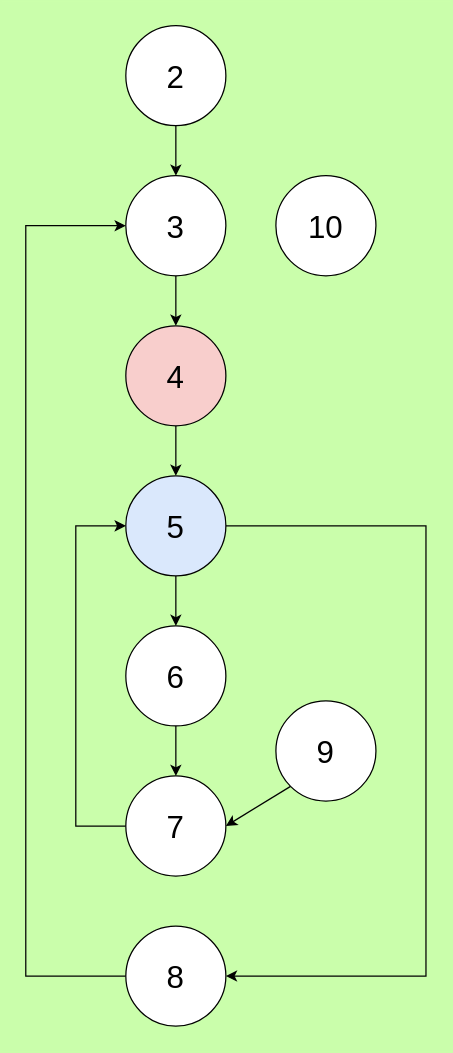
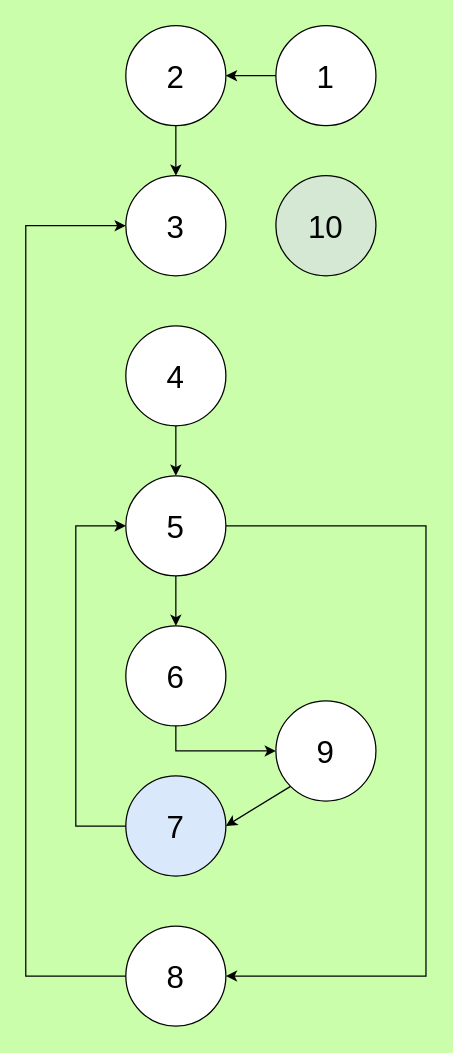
none -> (255, 76)
none -> (326, 76)
(326, 226) -> (326, 226)
(176, 297) -> none
(176, 376) -> (176, 376)
(176, 526) -> (176, 526)
(176, 758) -> (220, 751)
(176, 826) -> (176, 826)
